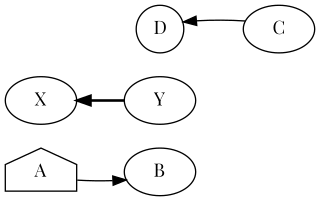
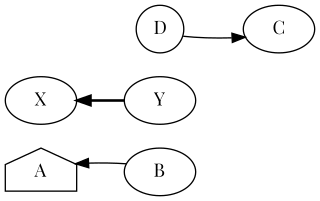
(221, 20) -> (207, 38)
(95, 181) -> (108, 163)
